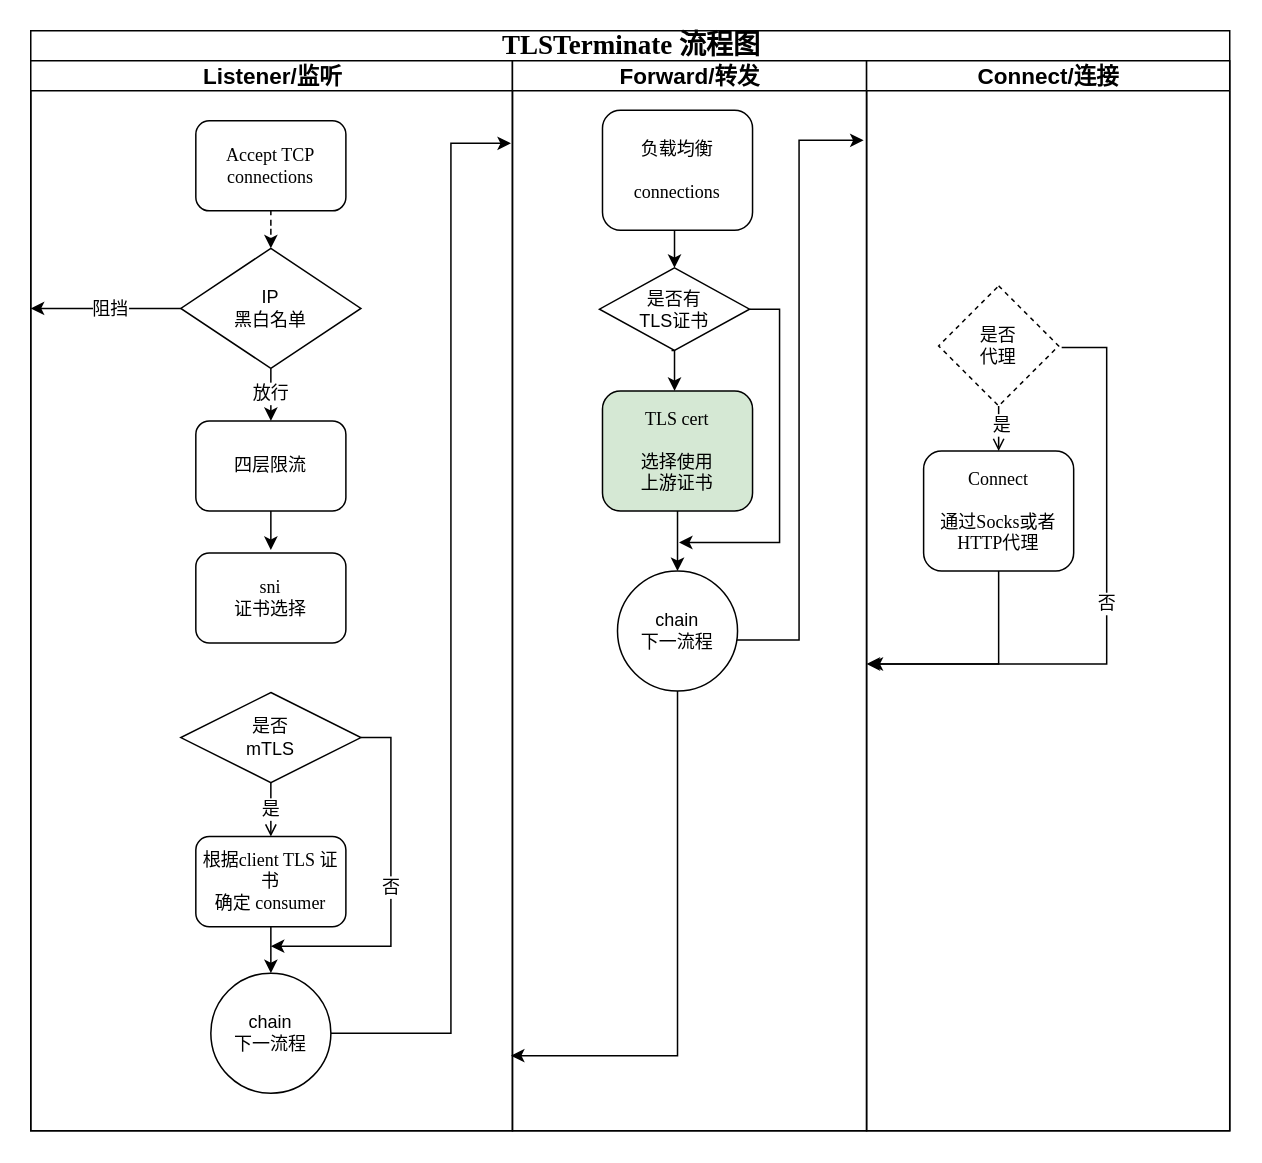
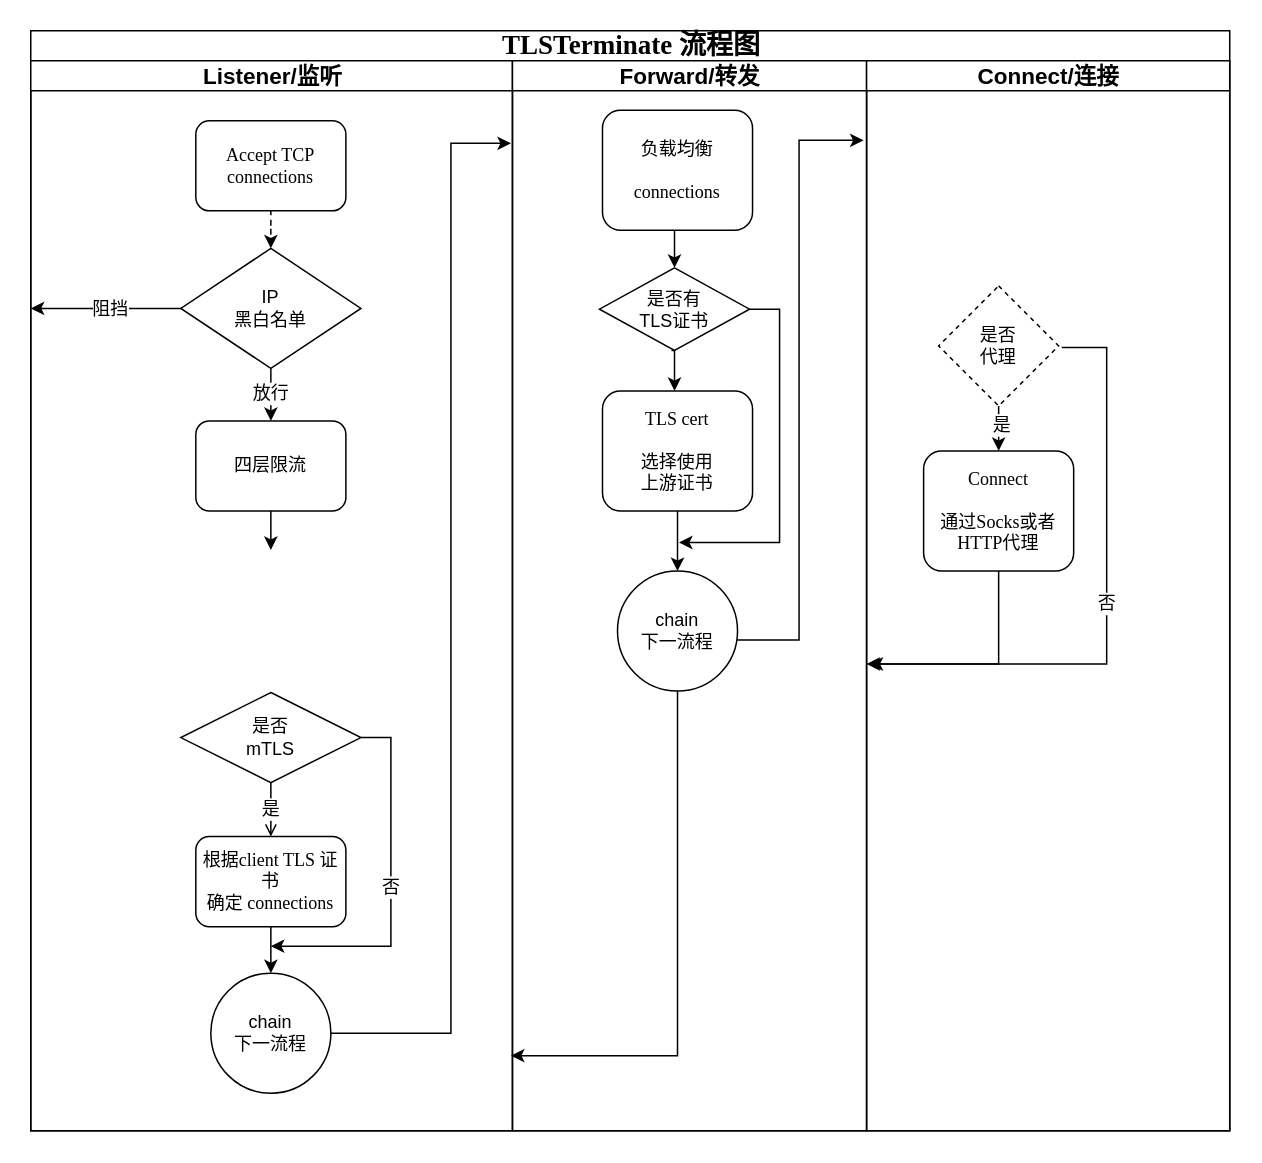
(998, 441) -> (998, 439)
(677, 451) -> (677, 451)
(271, 598) -> none
(271, 881) -> (271, 881)
